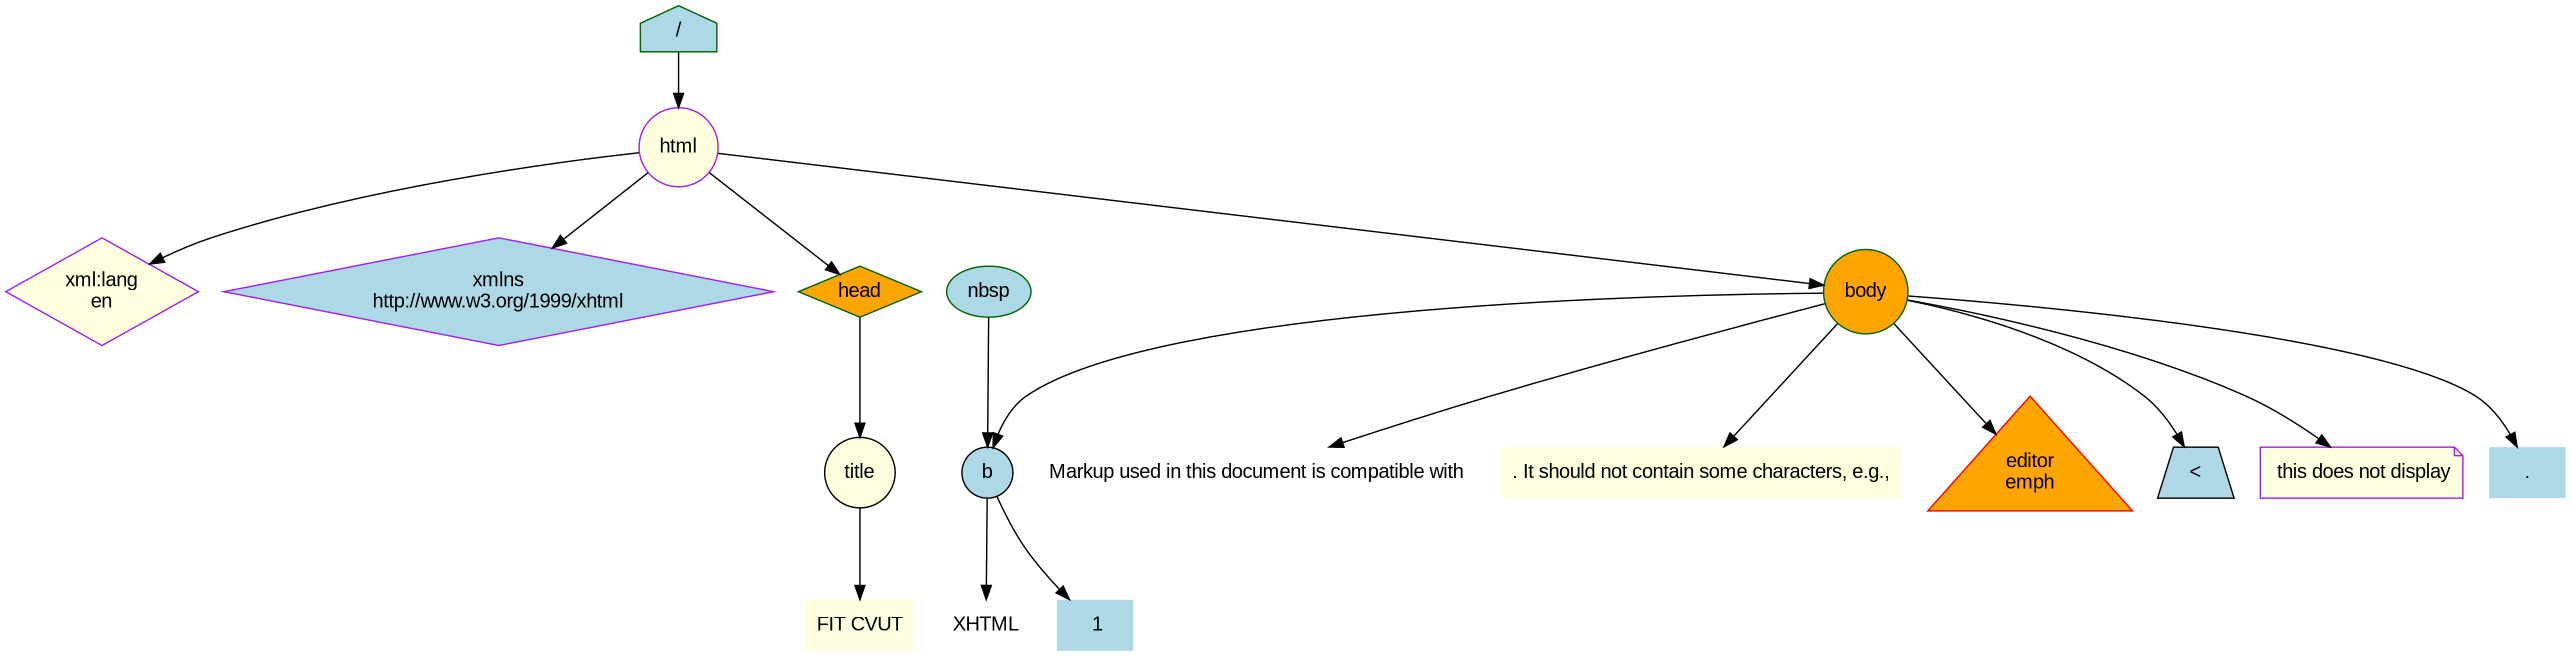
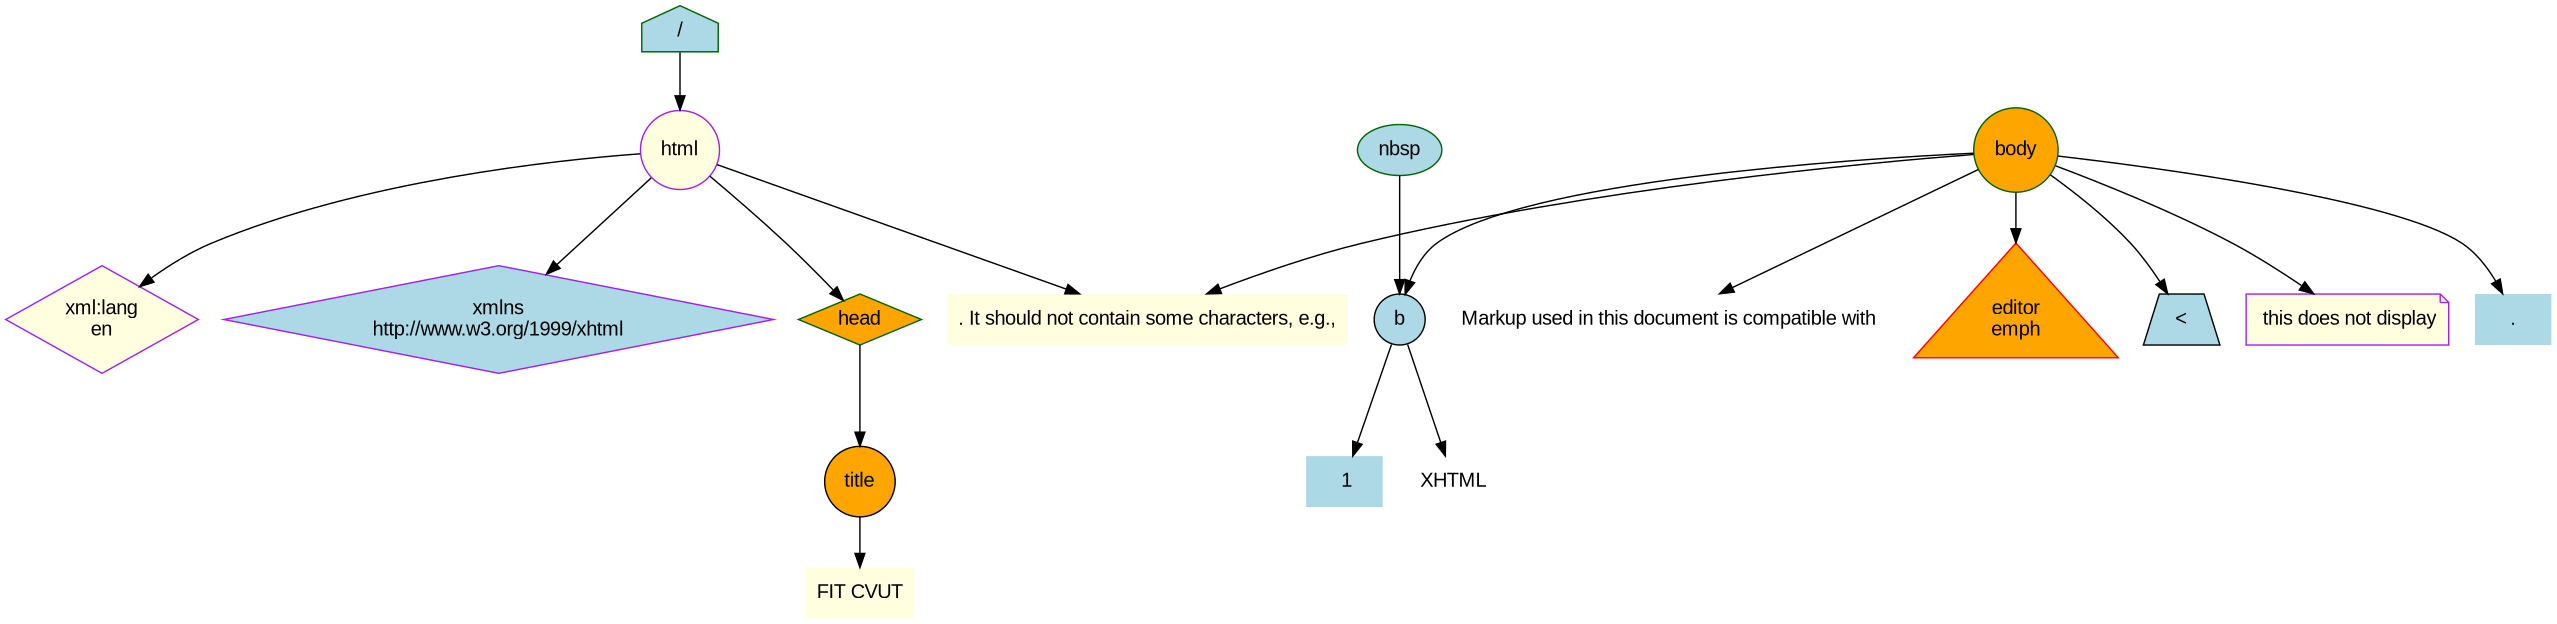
(1264, 218) -> (892, 227)
(860, 473) -> (860, 482)
